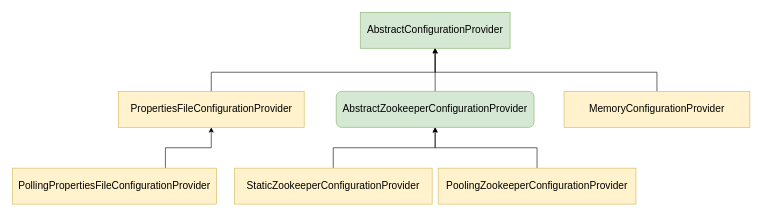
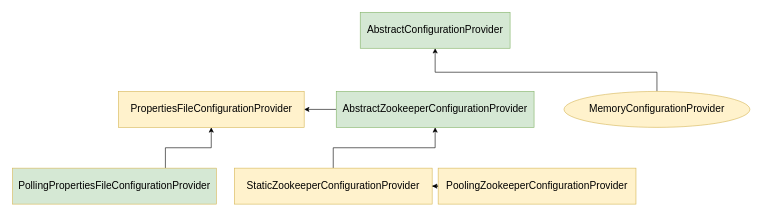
(312, 72) -> none
(435, 83) -> (322, 110)
(435, 110) -> (435, 110)
(657, 110) -> (657, 110)
(497, 148) -> (435, 186)
(114, 186) -> (114, 186)
